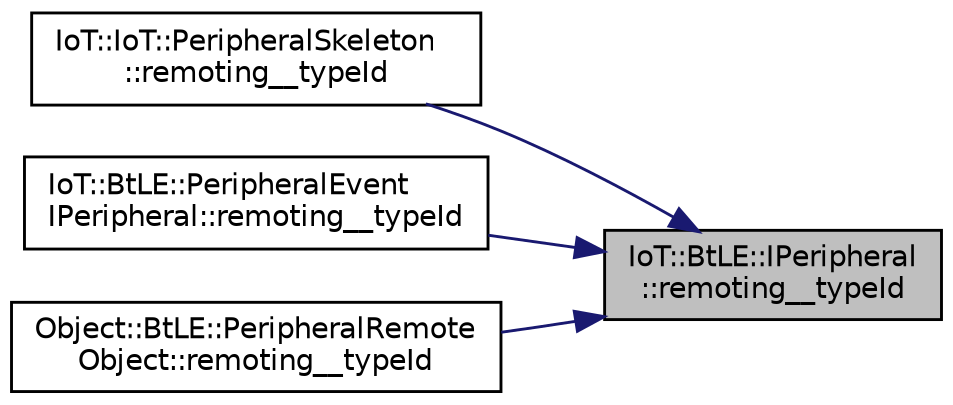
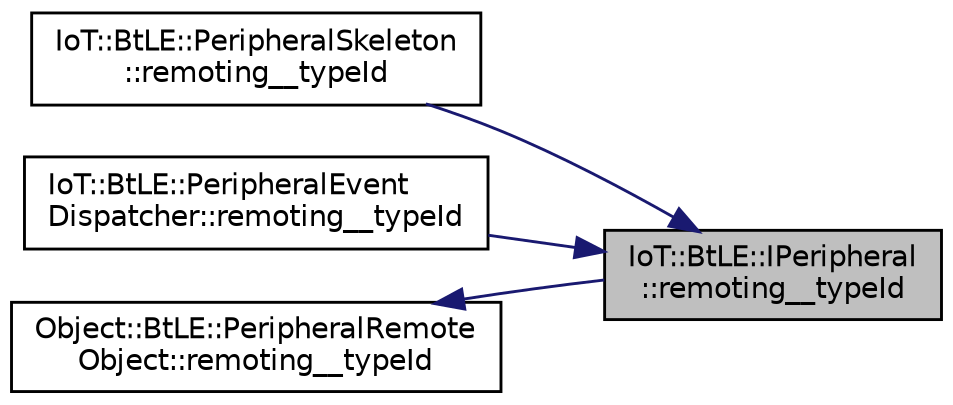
(256, 59) -> (256, 59)
(256, 203) -> (256, 203)
(538, 327) -> (534, 289)
